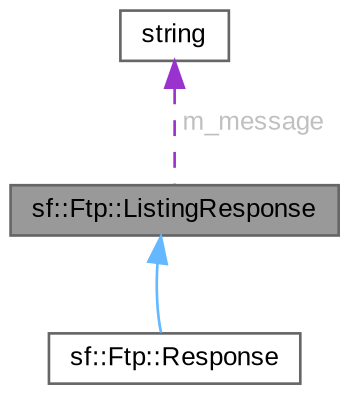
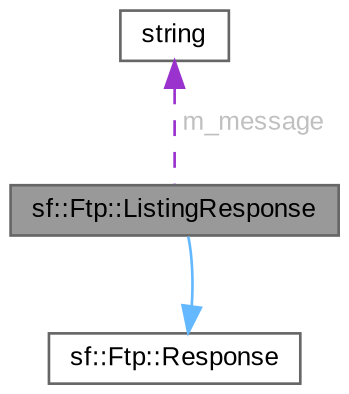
(157, 298) -> (192, 271)
